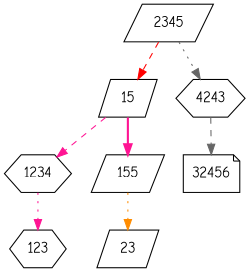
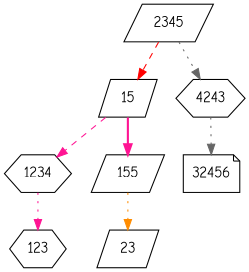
(211, 131) -> (211, 131)
